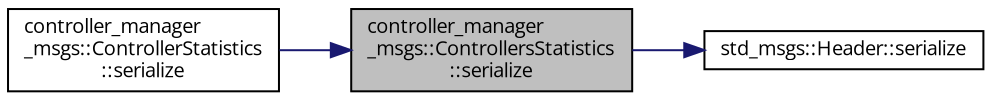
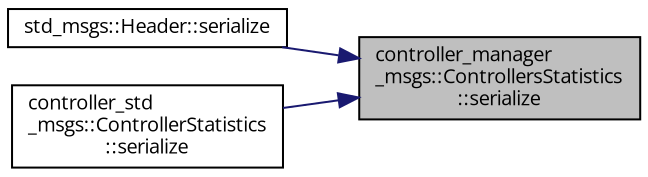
(143, 50) -> (148, 126)
(658, 50) -> (310, 51)
